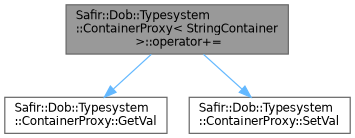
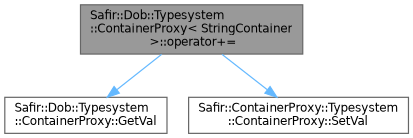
(270, 115) -> (299, 115)
